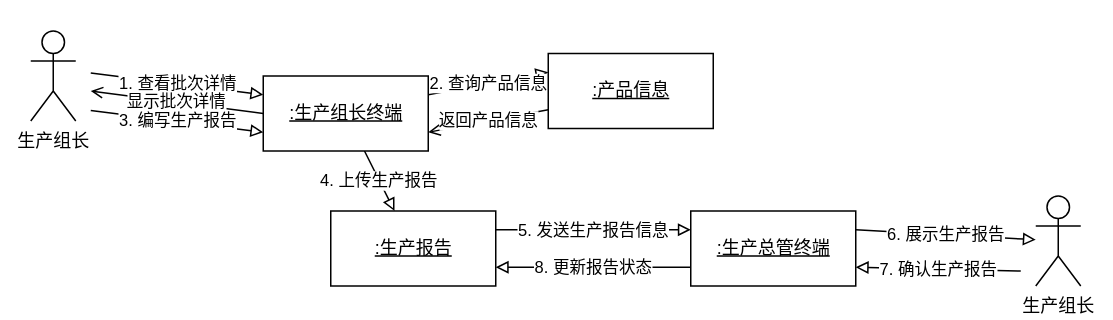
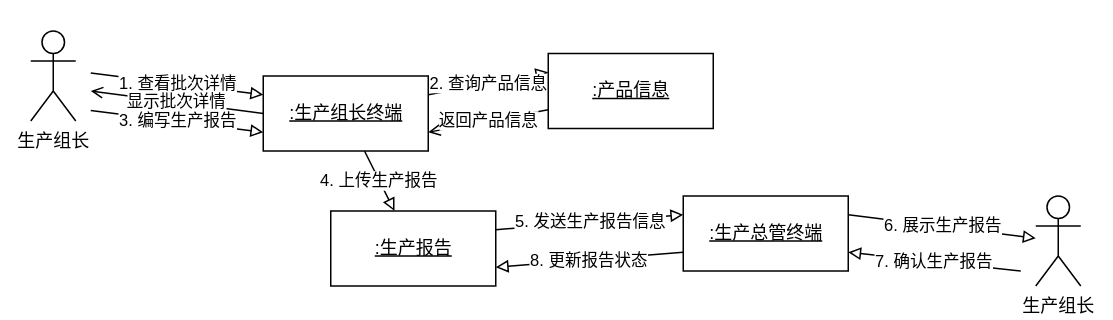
(773, 248) -> (766, 233)
